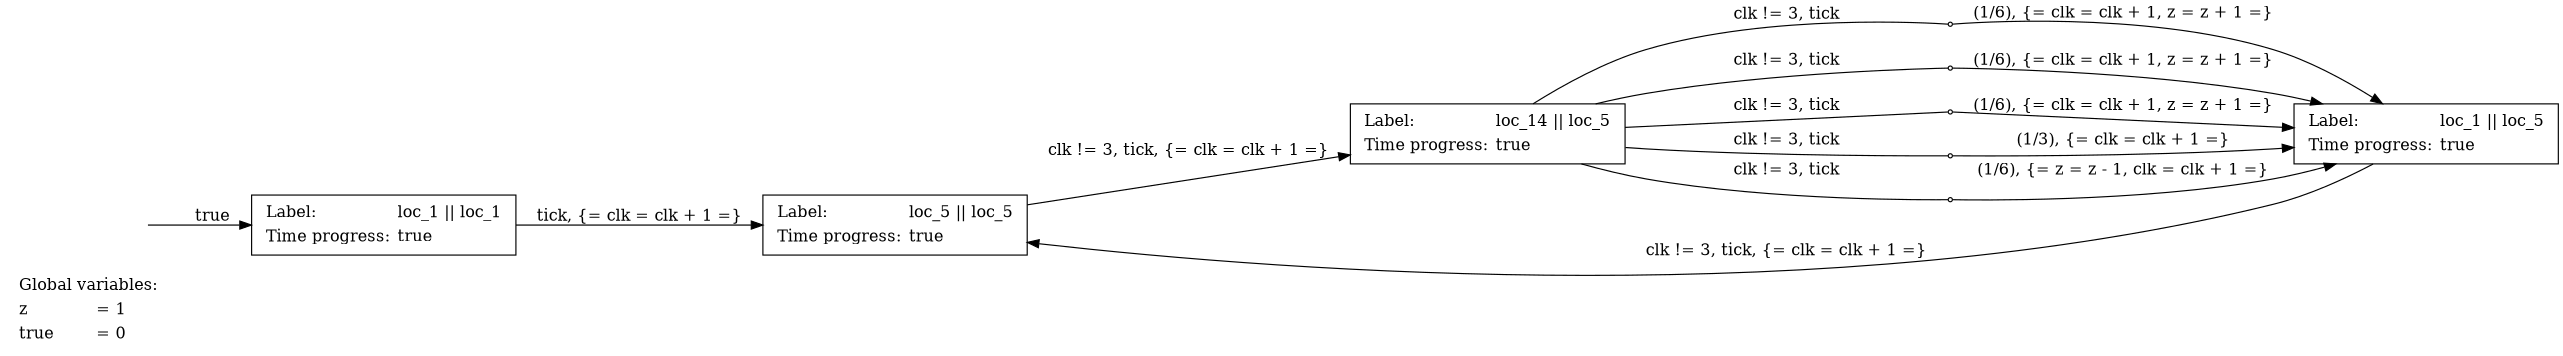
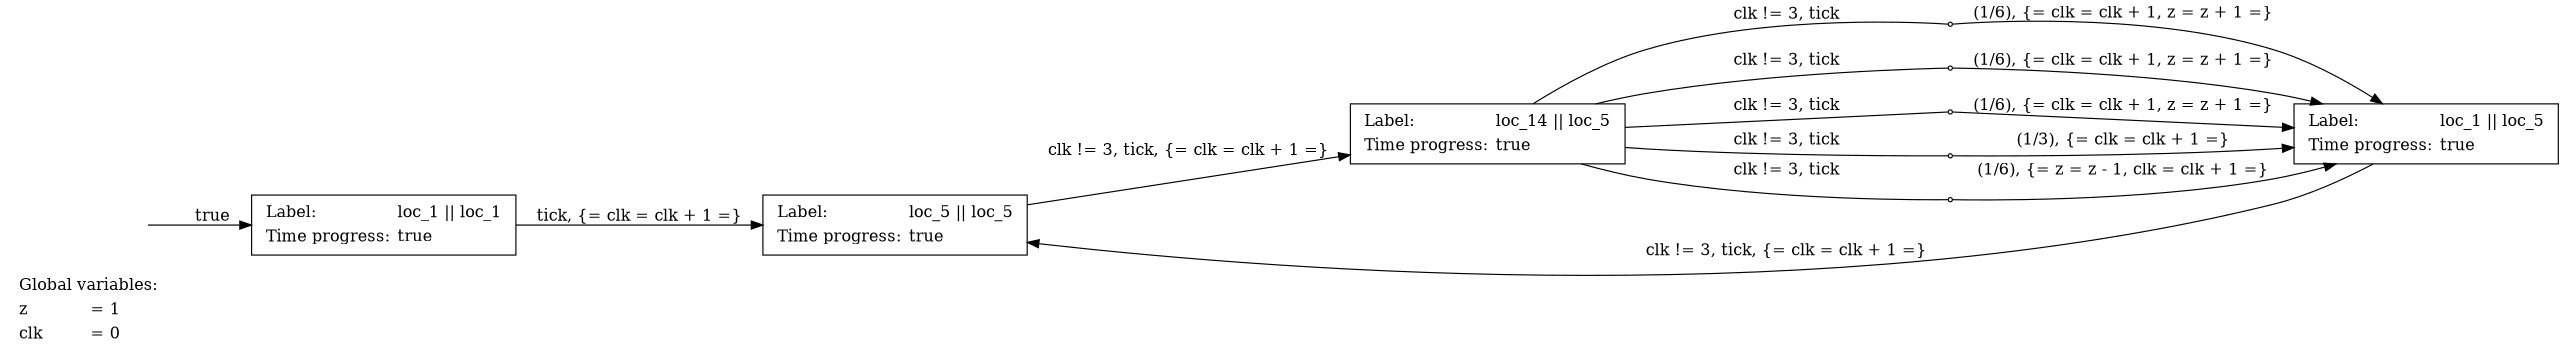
(37, 334) -> (31, 334)
